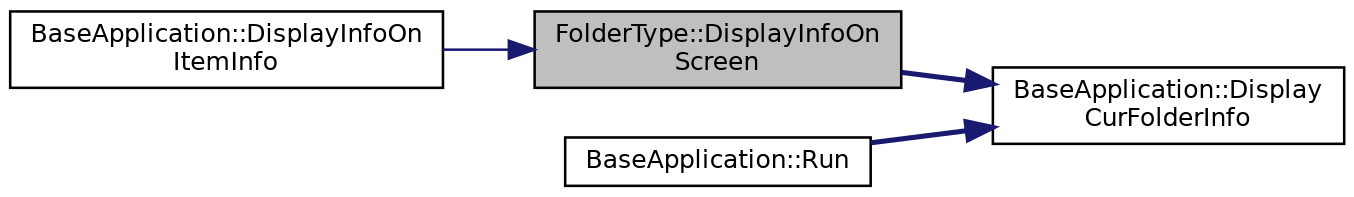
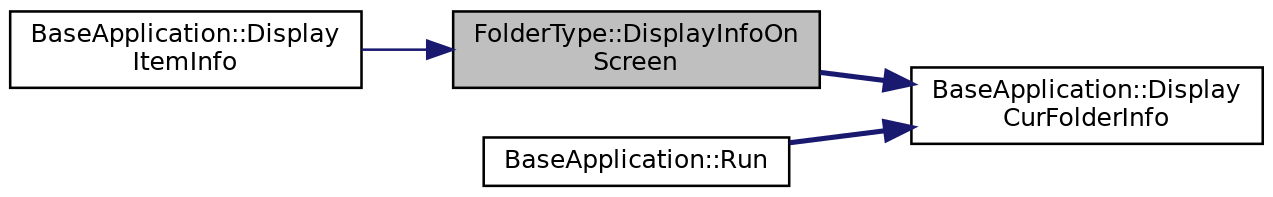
(227, 50) -> (186, 50)
